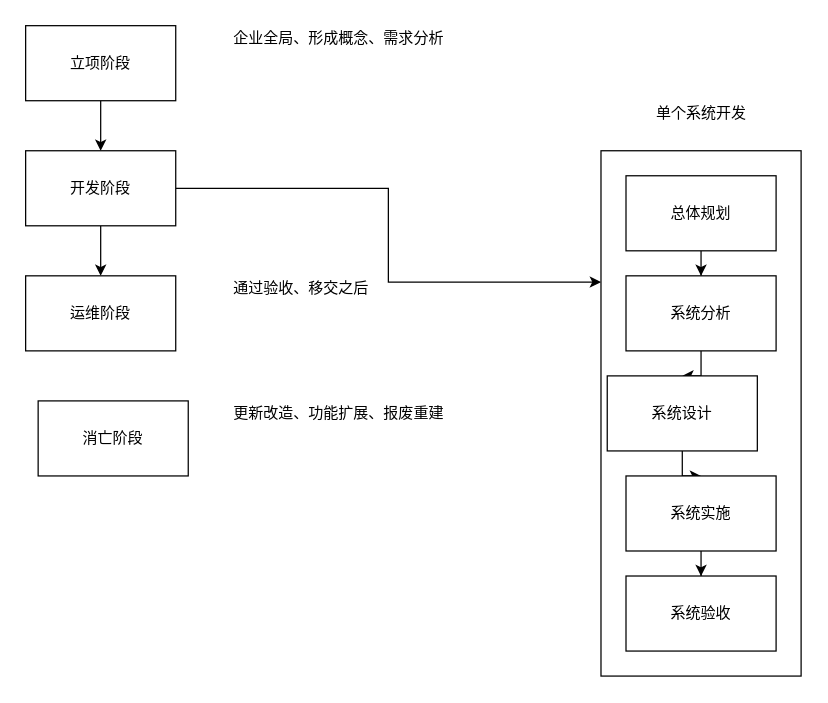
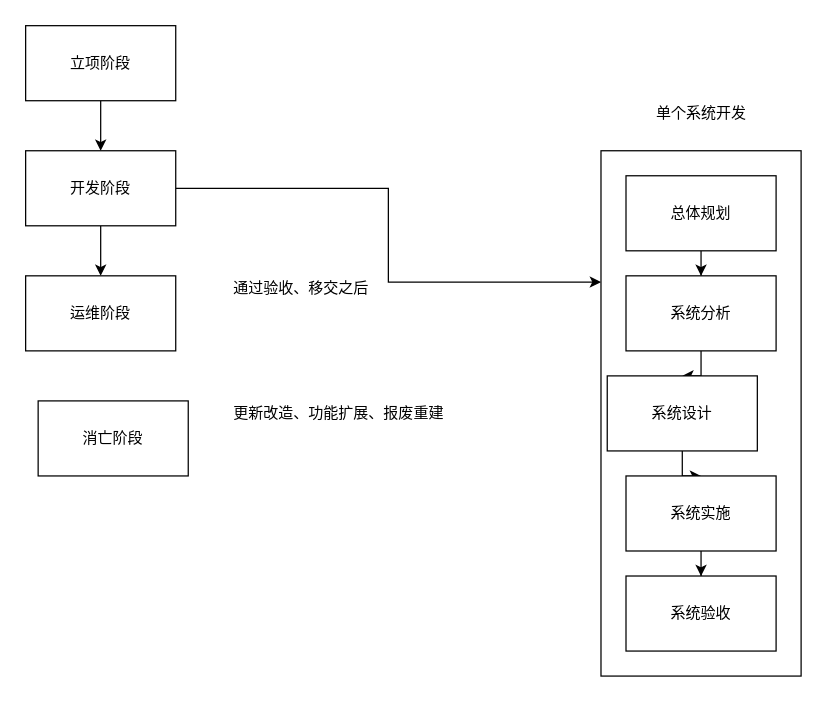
(338, 38) -> none
